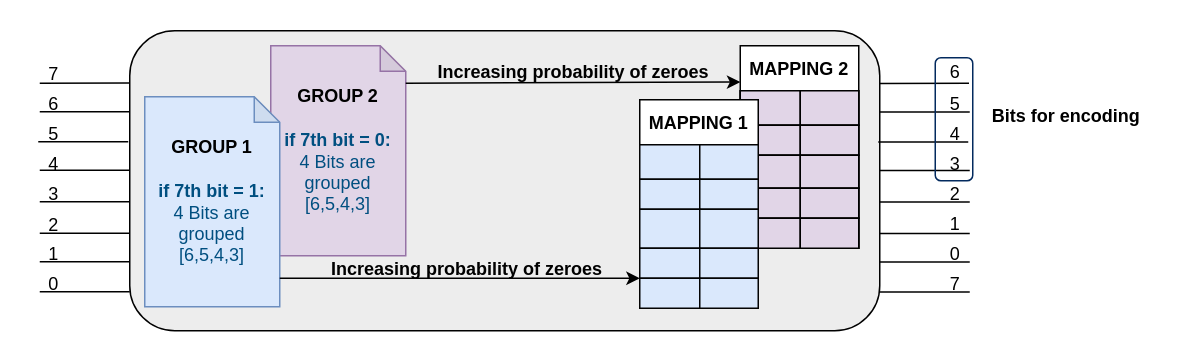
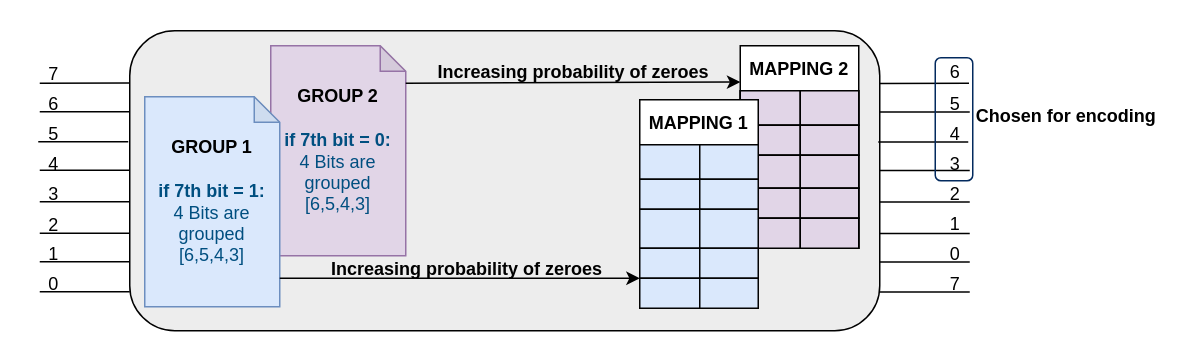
(1067, 116) -> (1067, 116)
